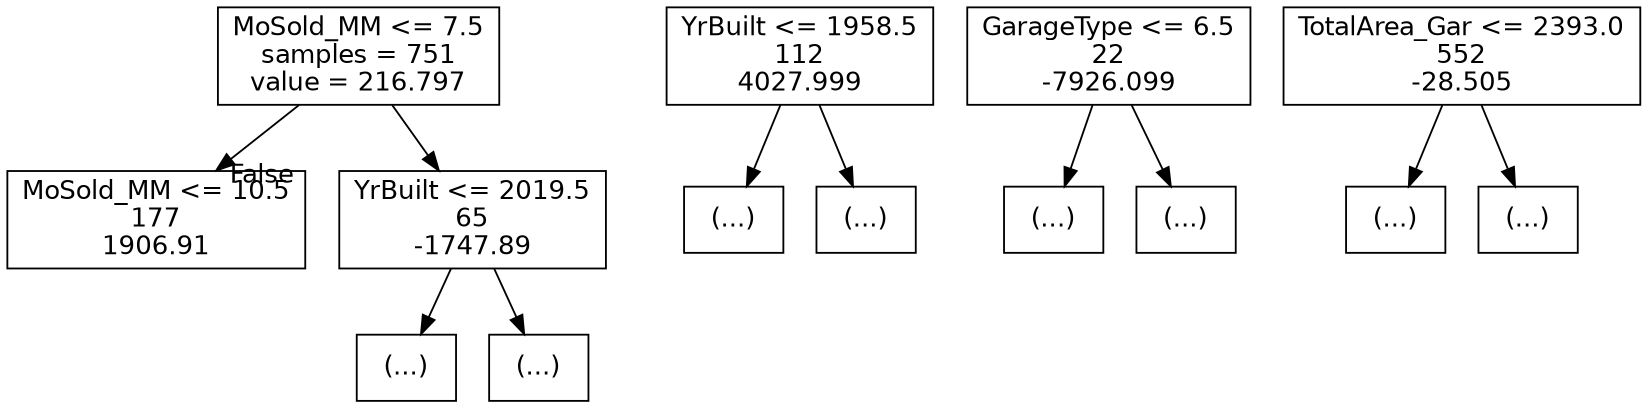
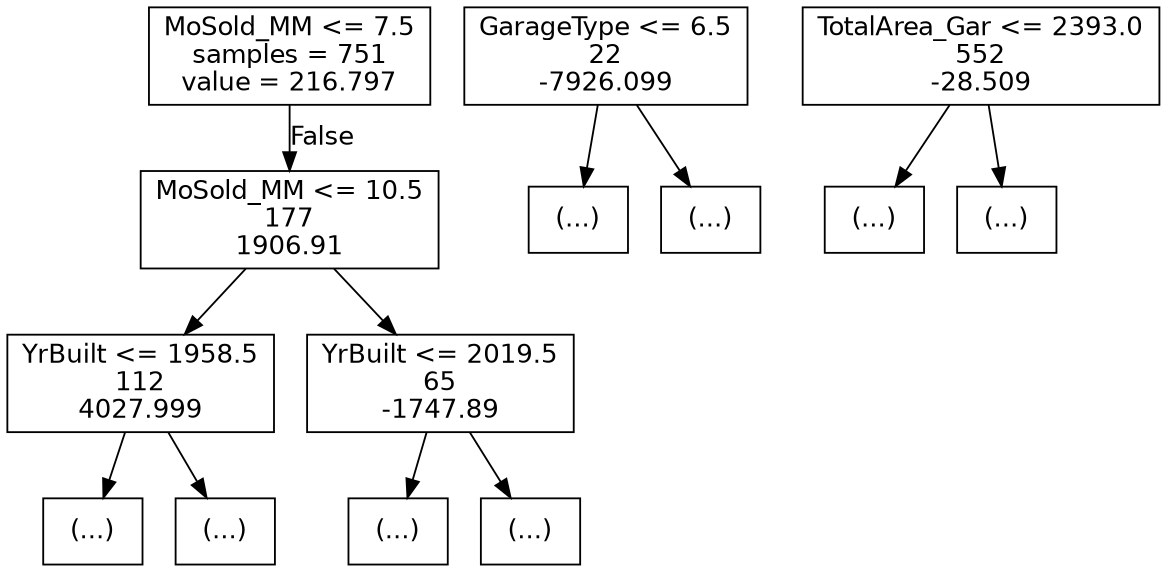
(1462, 56) -> (981, 56)
(410, 130) -> (359, 295)
none -> (222, 295)
